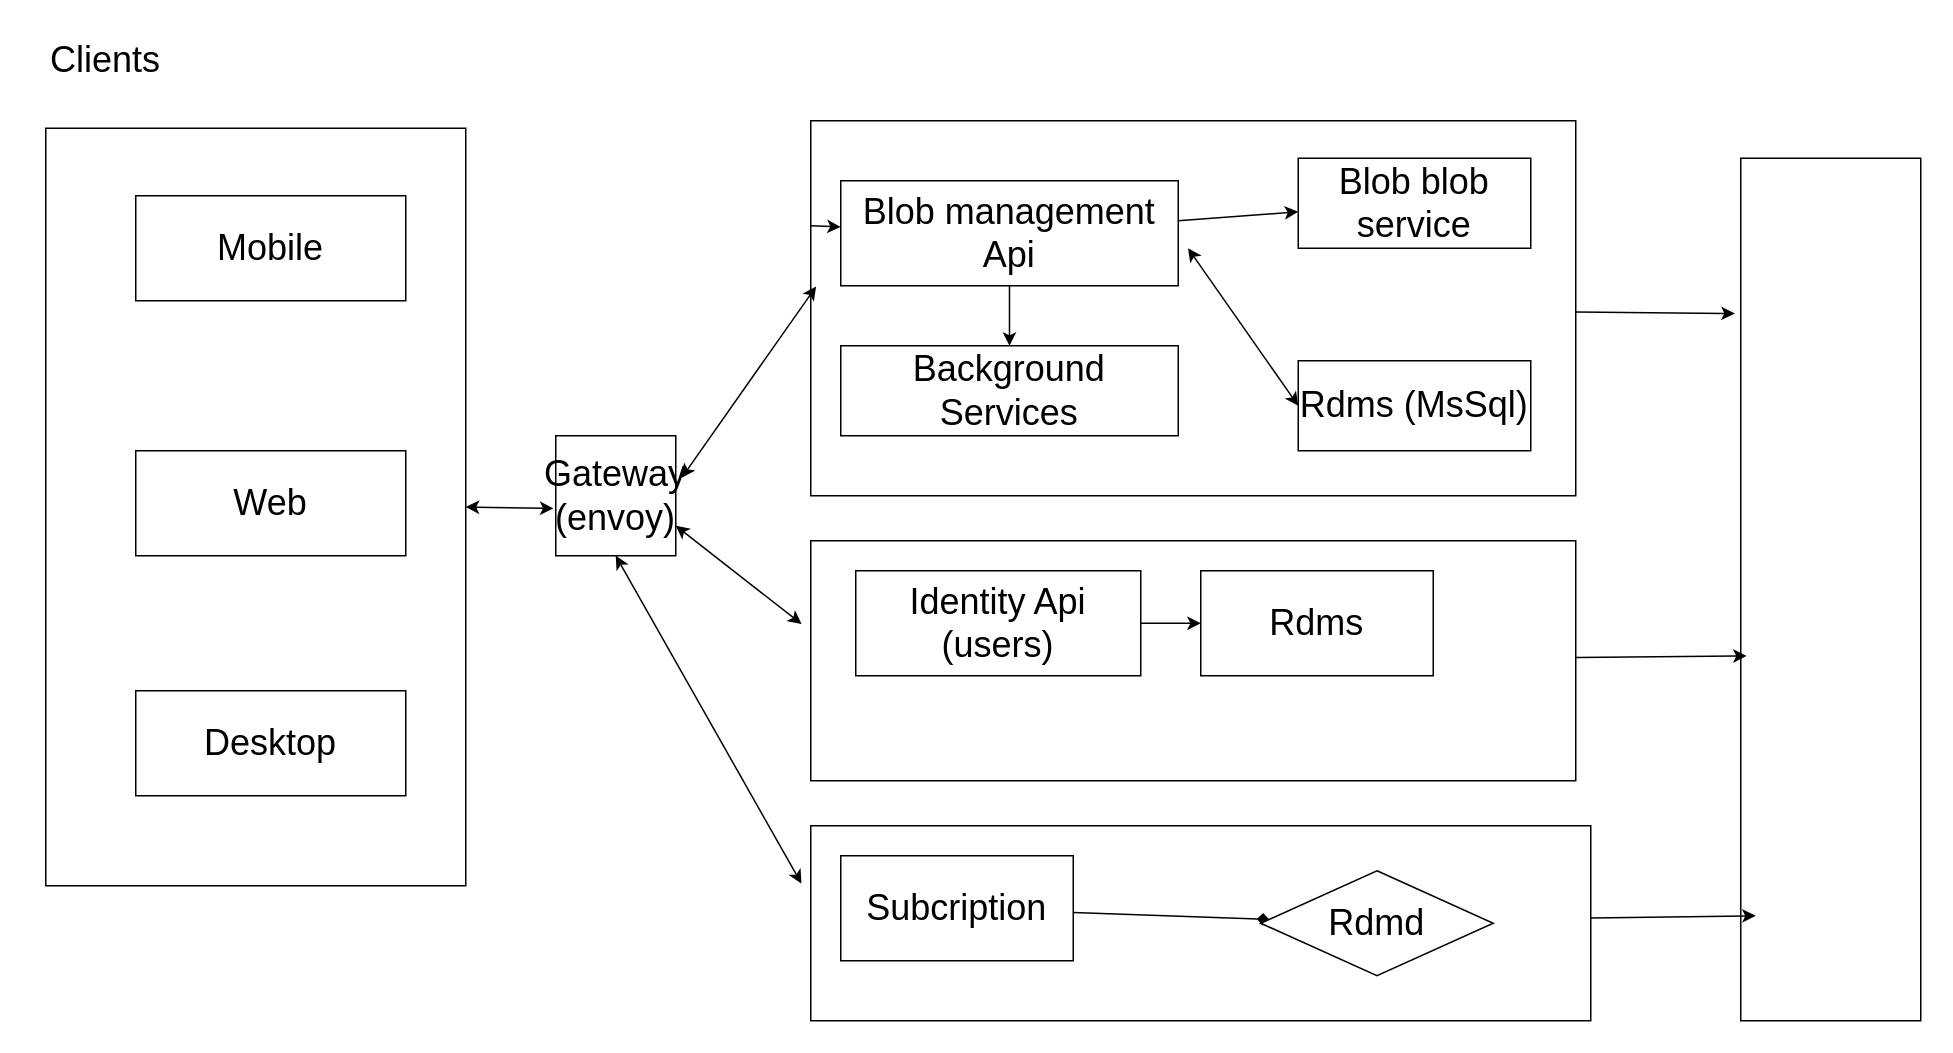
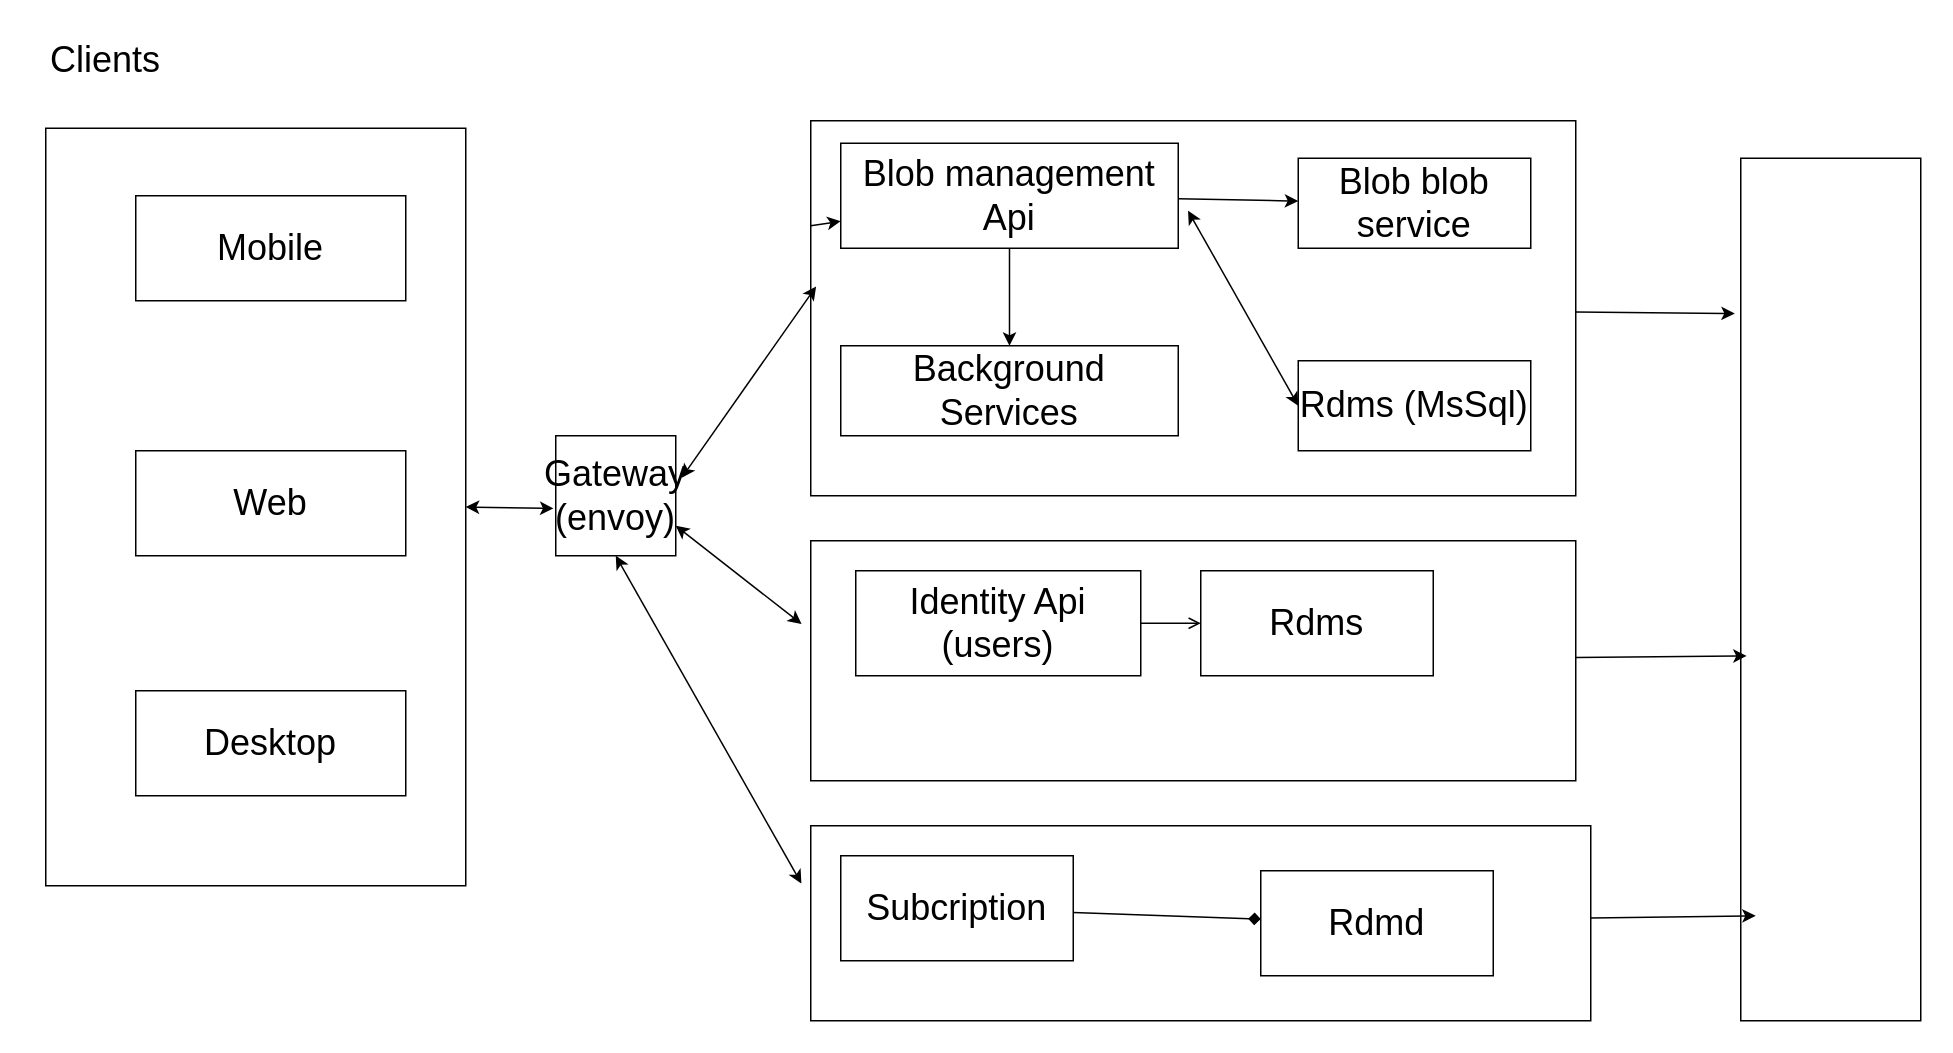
(1010, 233) -> (1010, 196)
(1189, 623) -> (1191, 623)
(1377, 923) -> (1377, 923)
